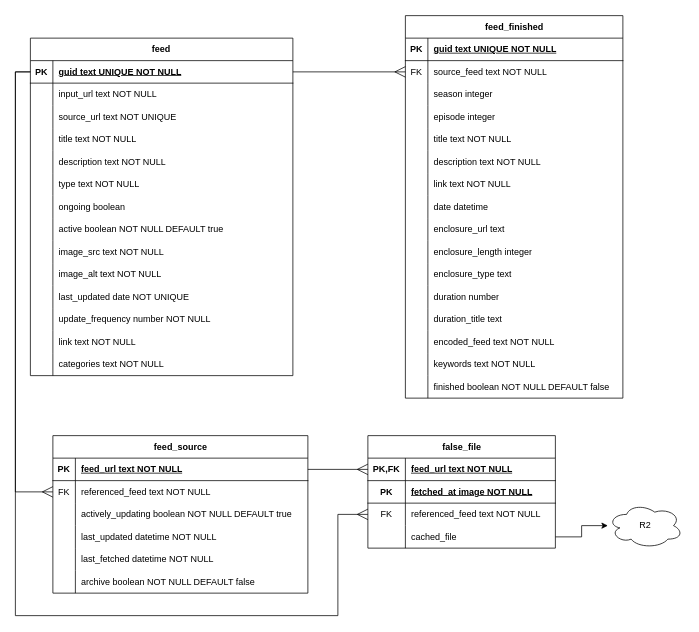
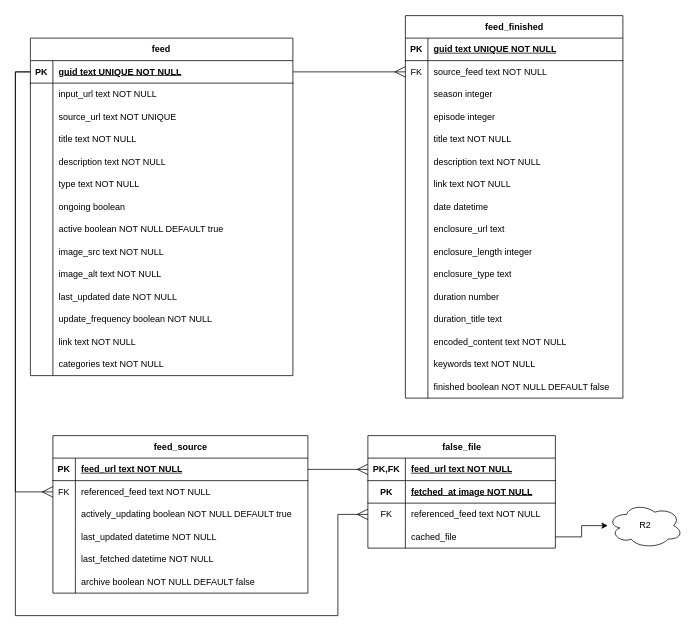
(125, 297) -> (120, 297)
(136, 319) -> (137, 319)
(496, 342) -> (503, 342)
